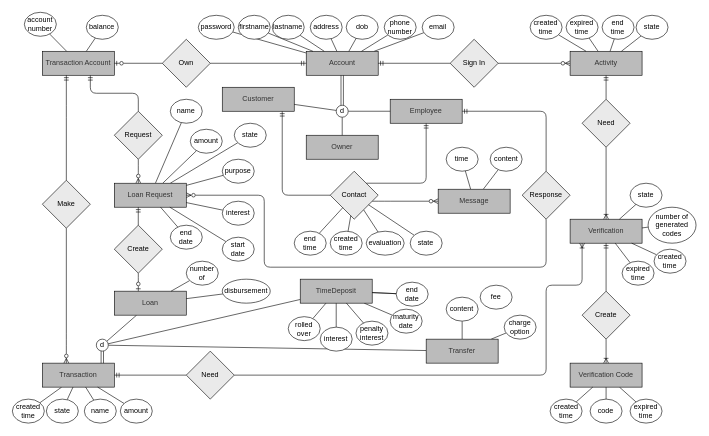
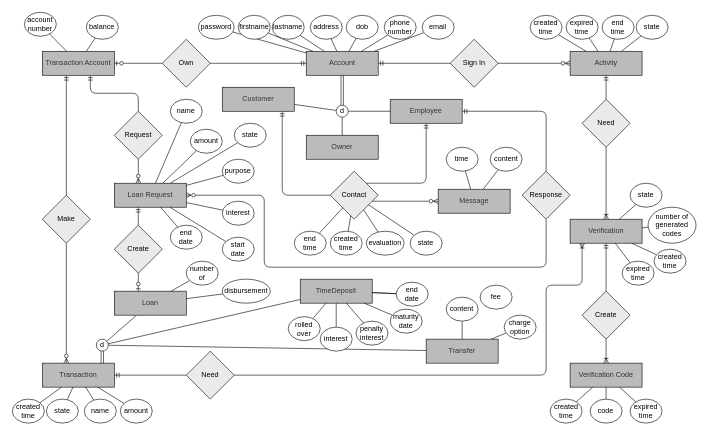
(66, 204) -> (66, 219)
